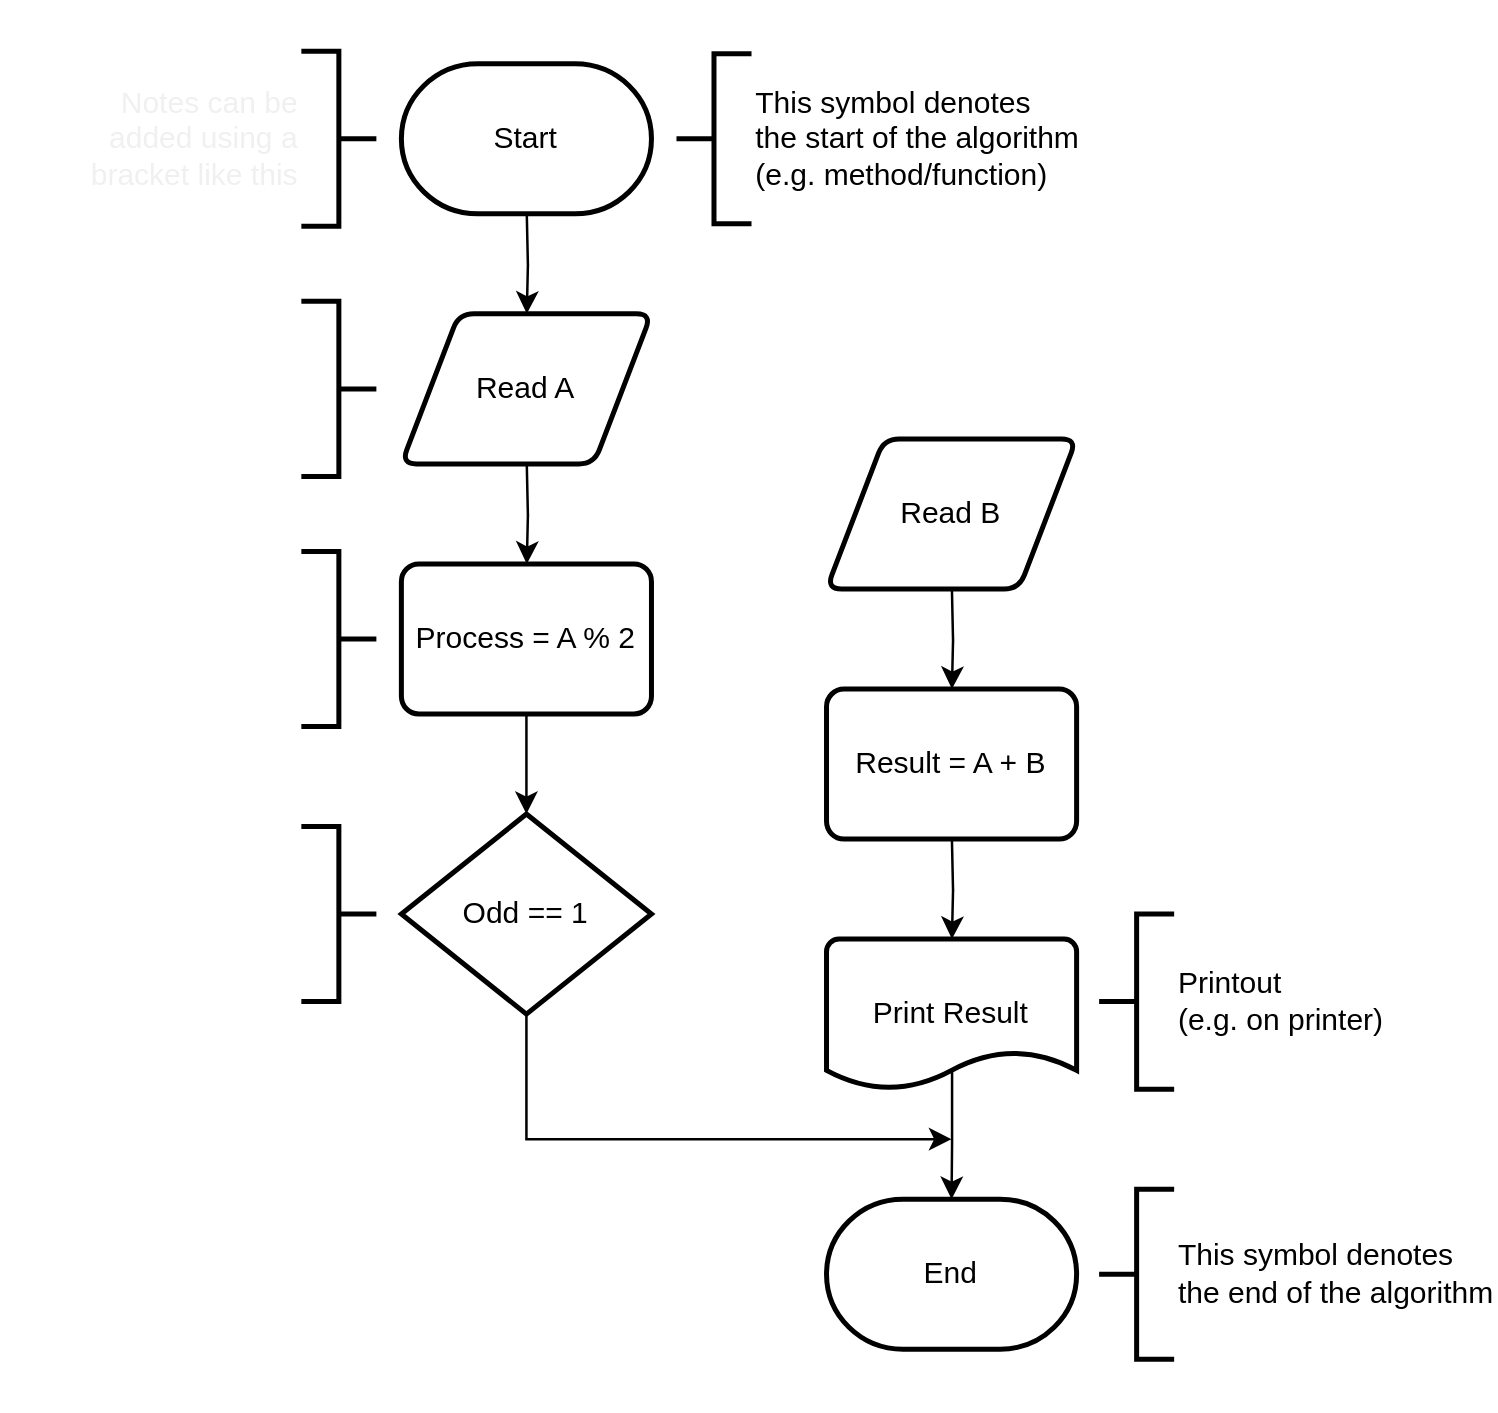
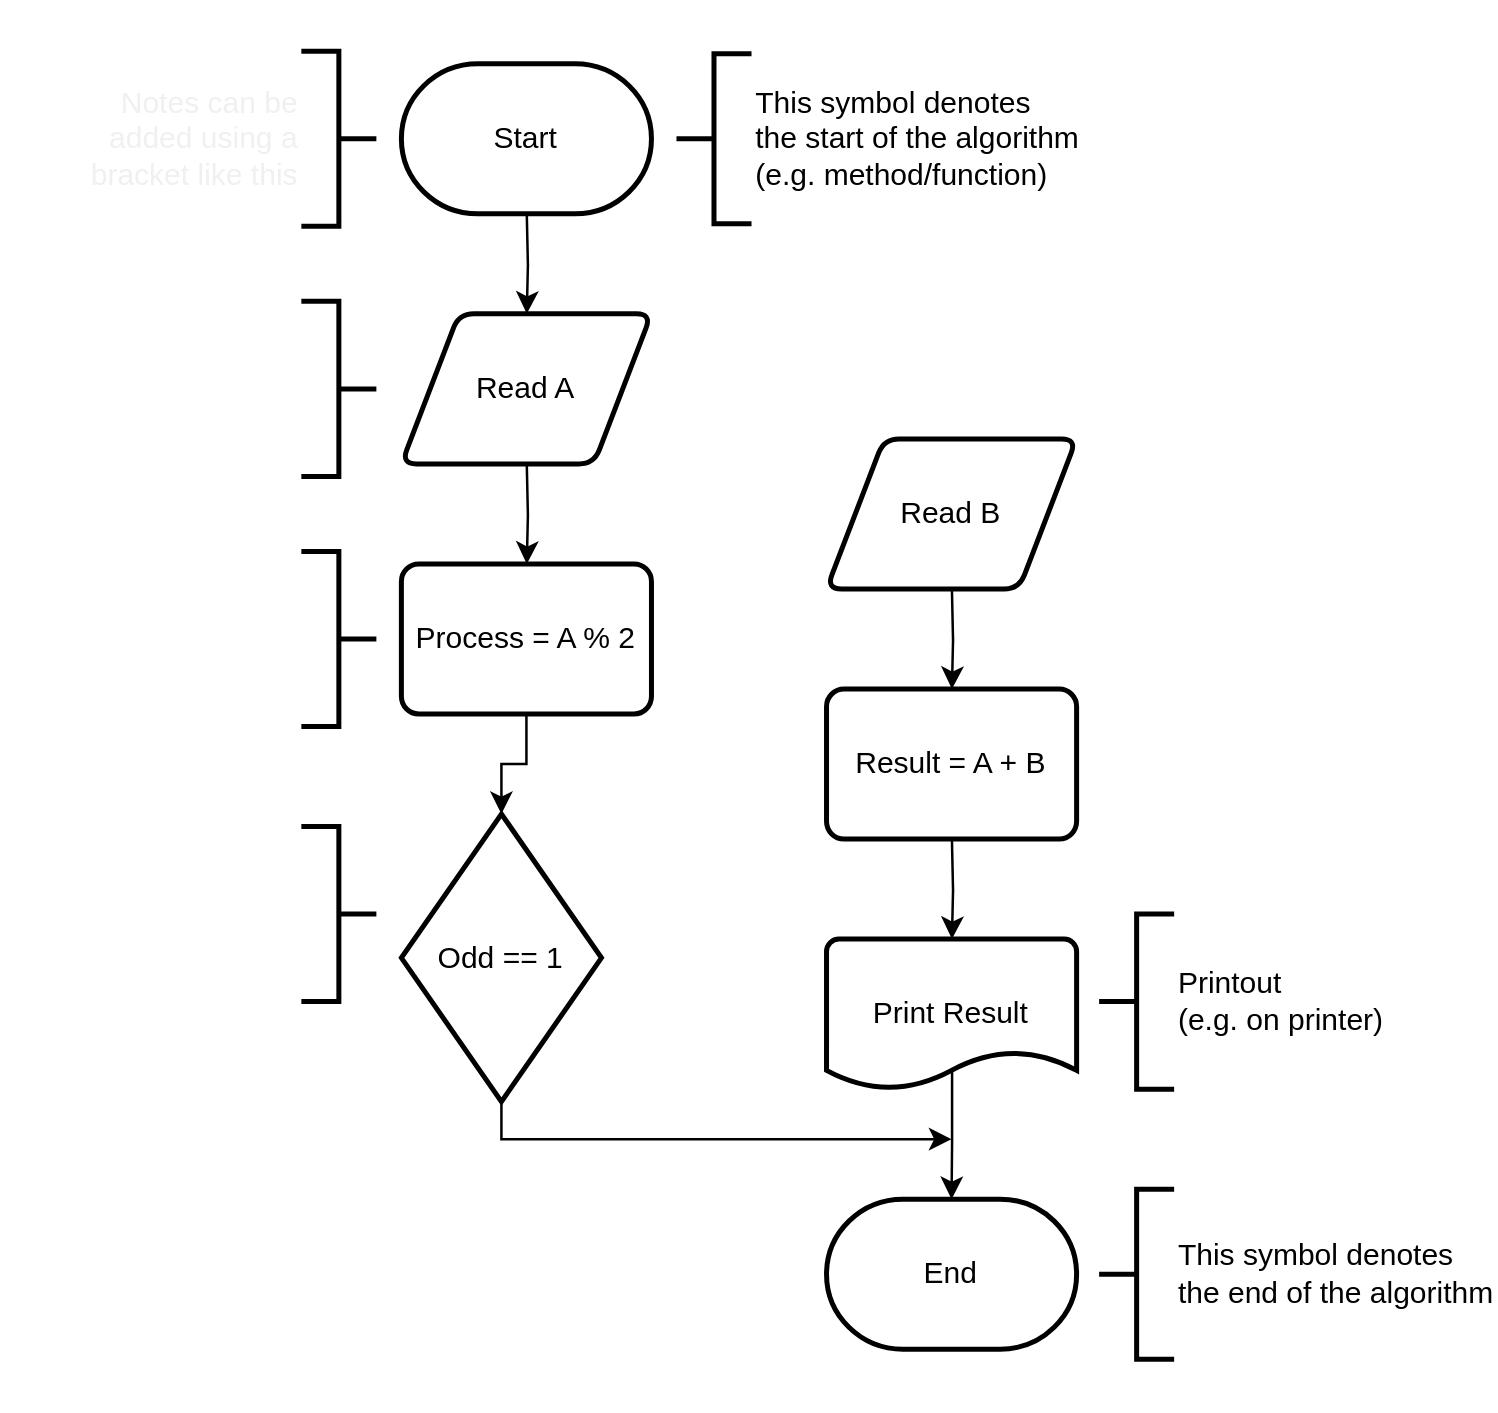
(526, 914) -> (501, 958)
